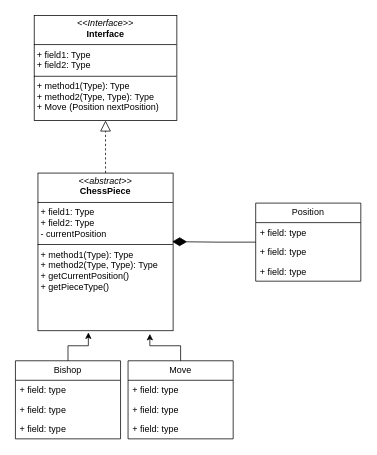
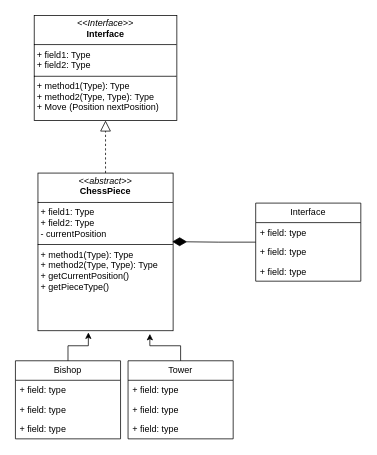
(308, 213) -> (308, 213)
(180, 370) -> (180, 370)
